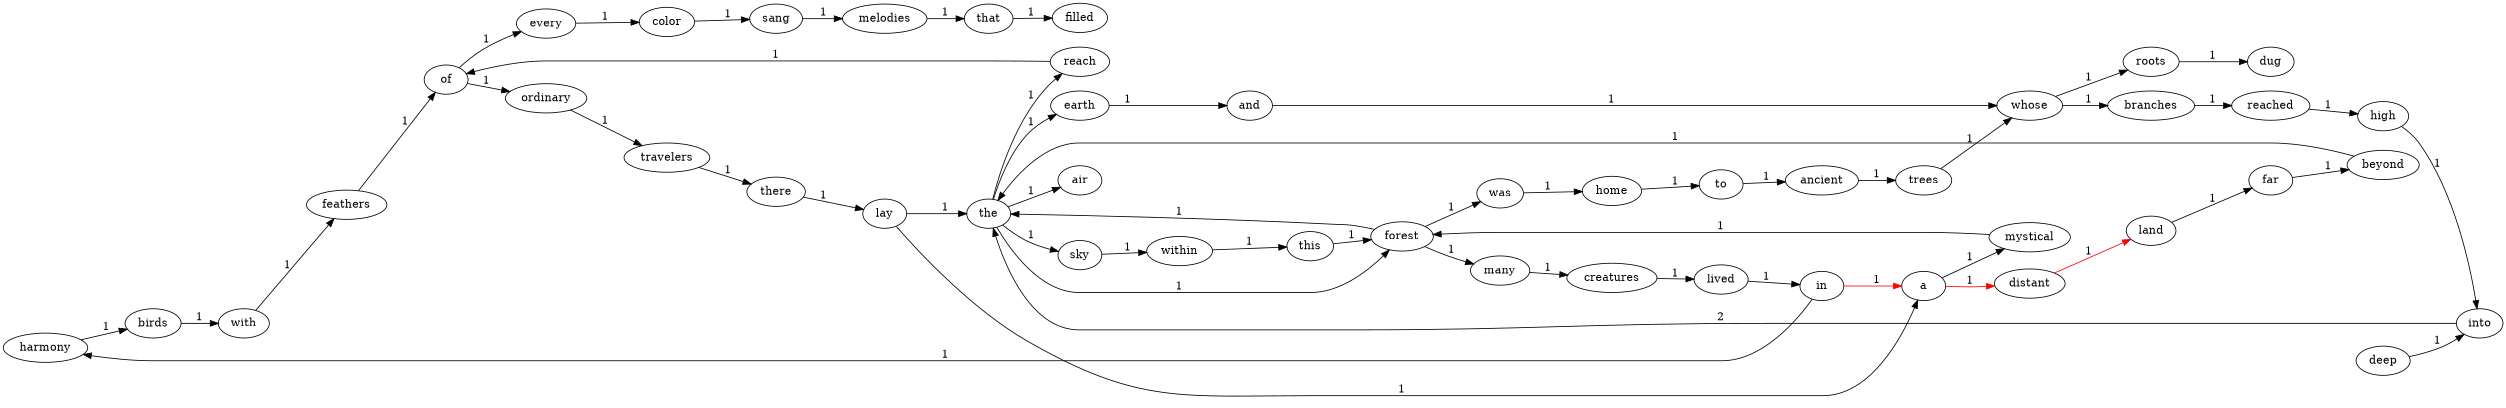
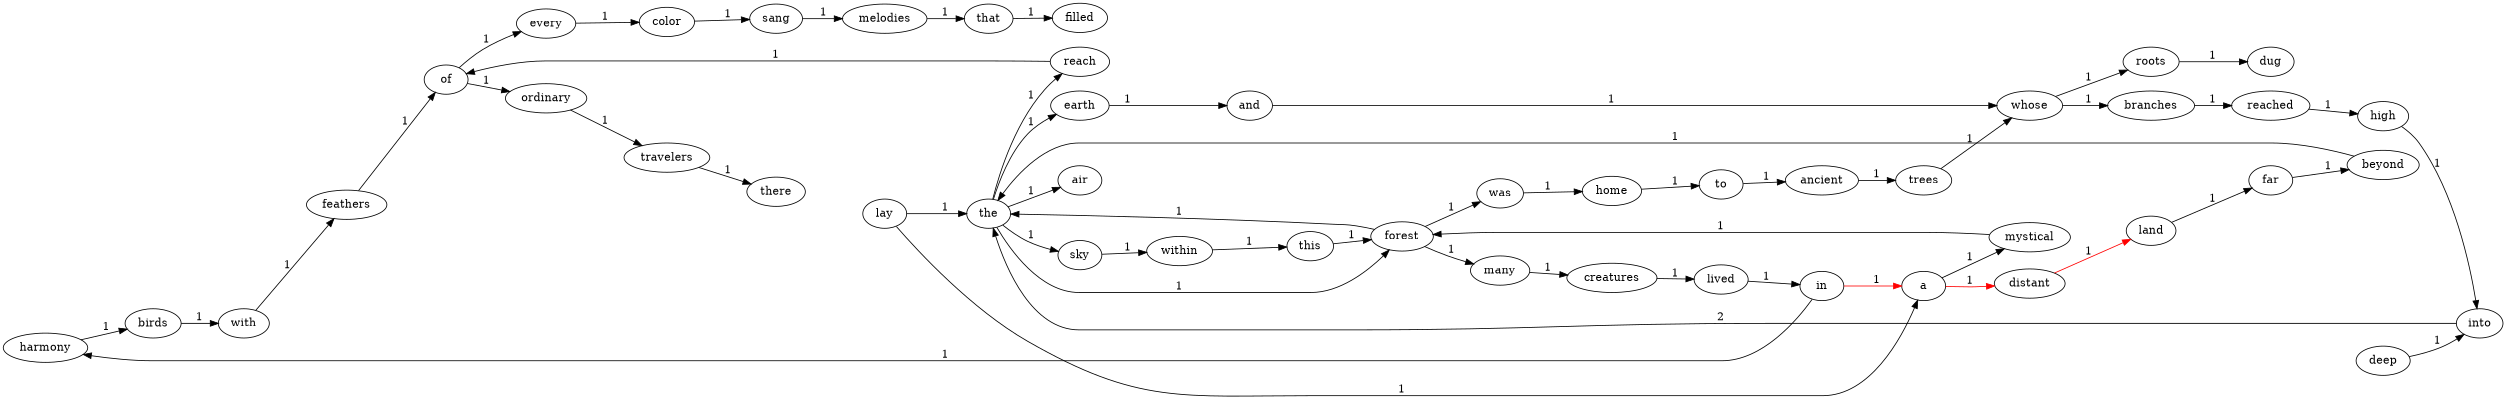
(829, 203) -> none
